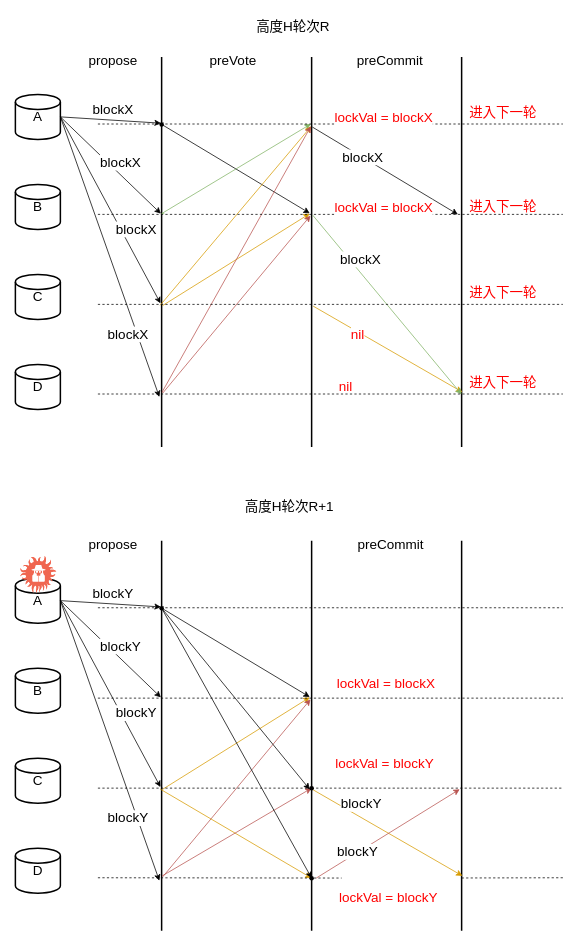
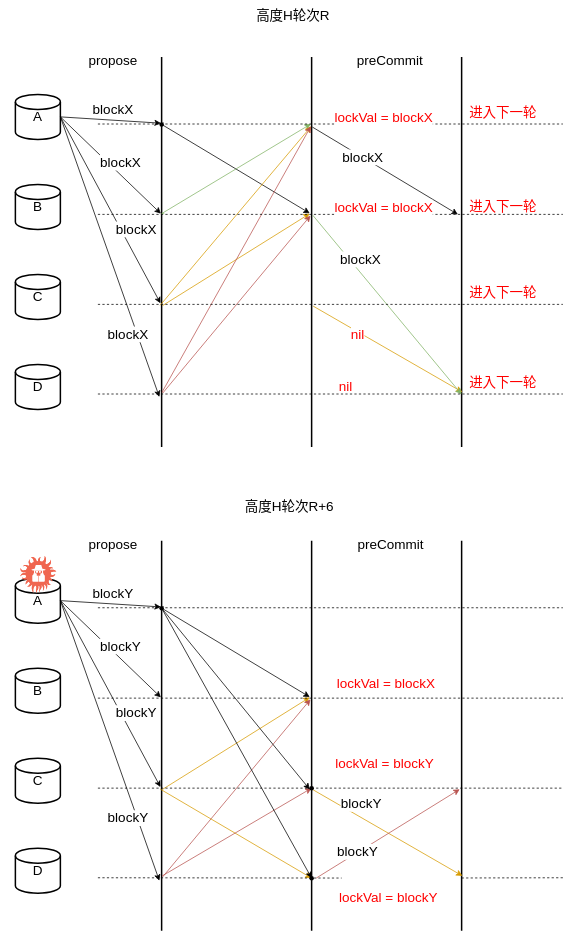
(293, 27) -> (293, 15)
(233, 60) -> none
(290, 507) -> (290, 507)
